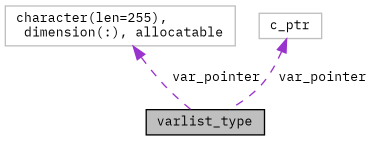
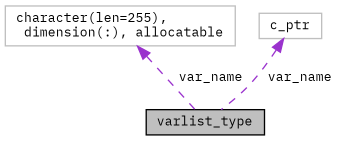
(213, 78) -> (207, 78)
(319, 78) -> (296, 78)
